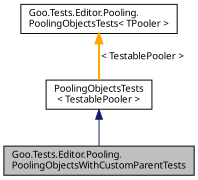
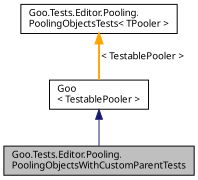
(99, 95) -> (99, 95)
